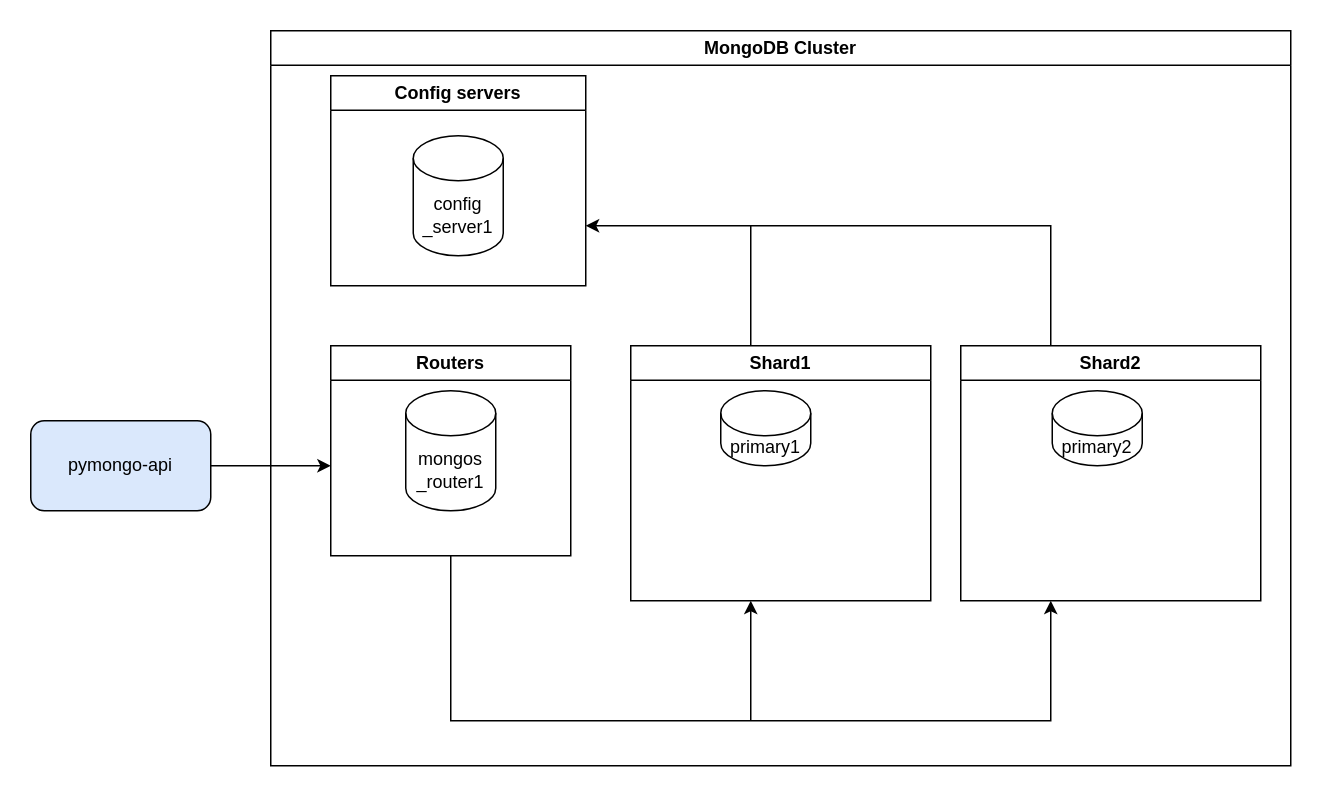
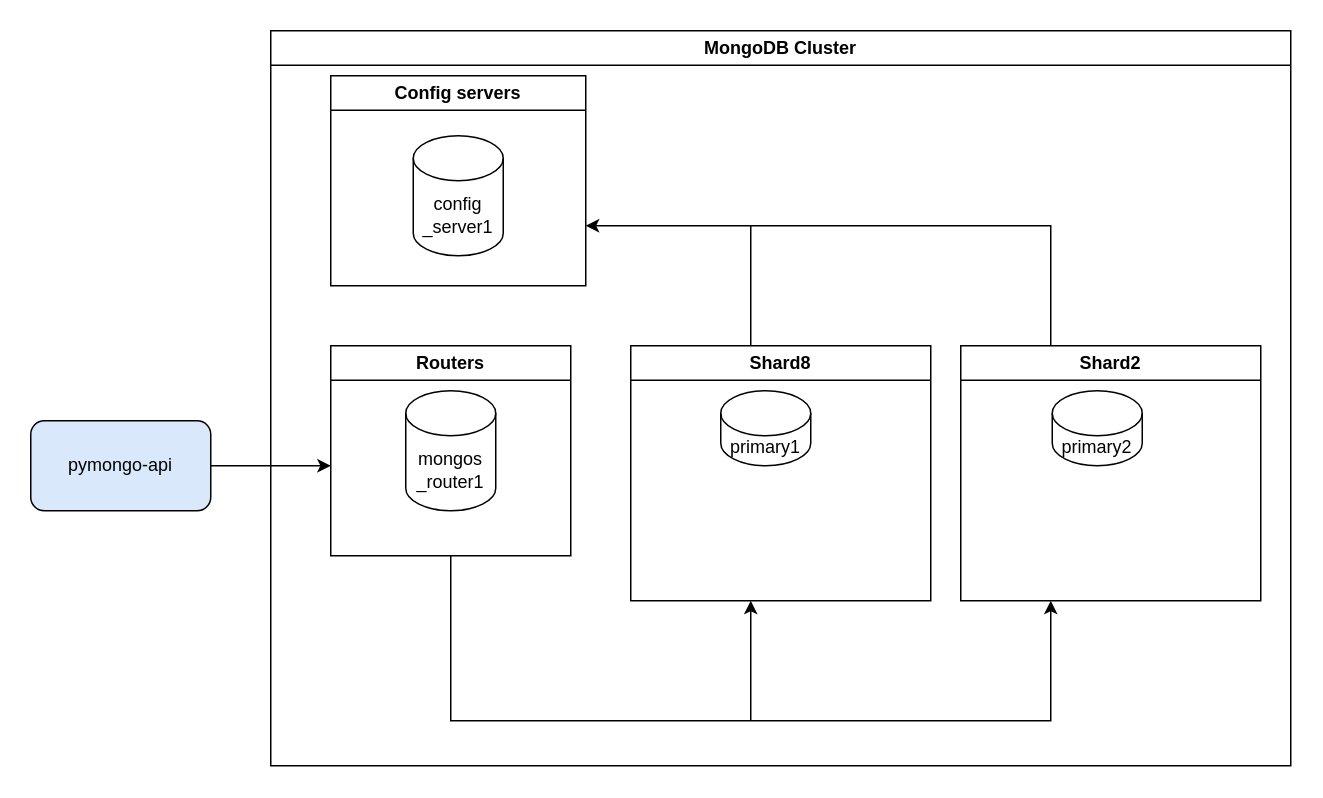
(781, 364) -> (781, 364)
